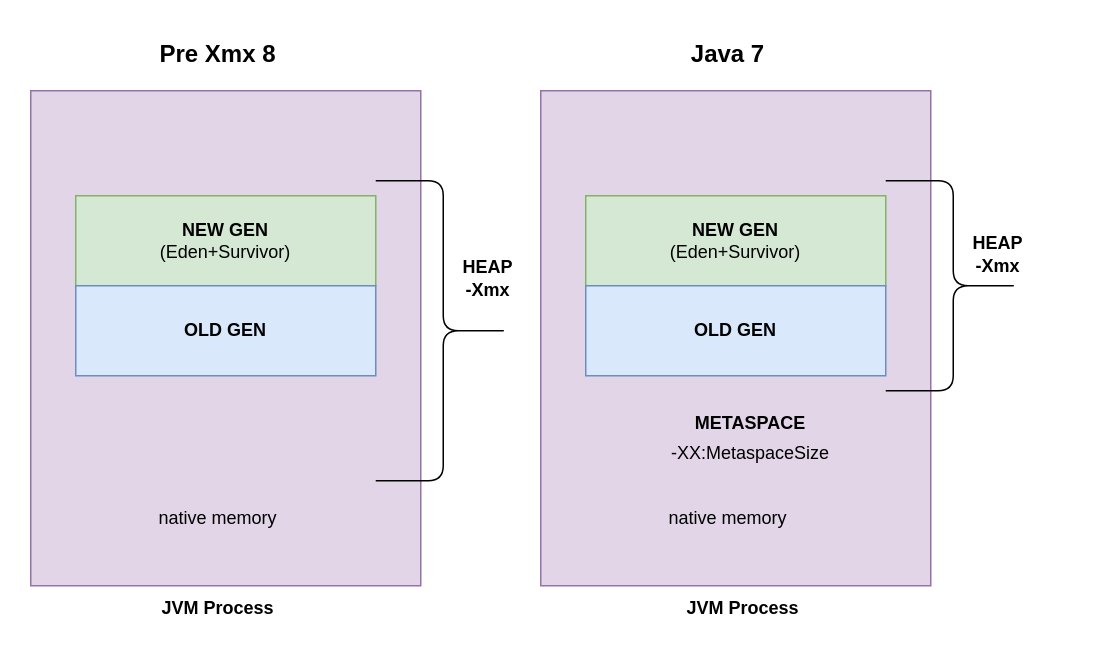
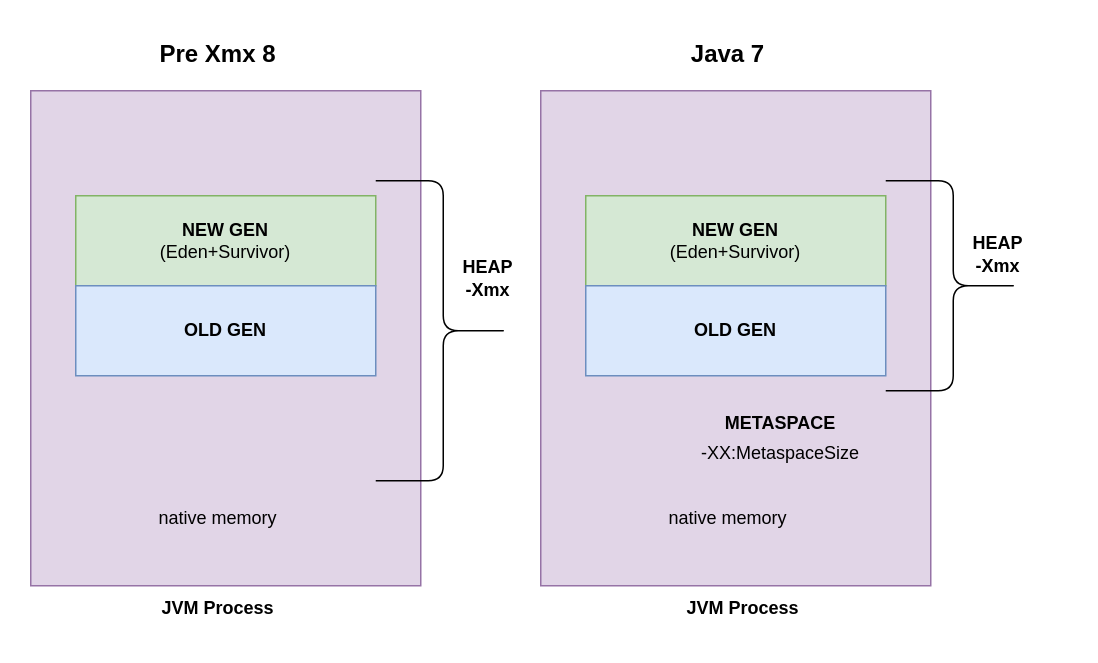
(751, 436) -> (781, 436)
